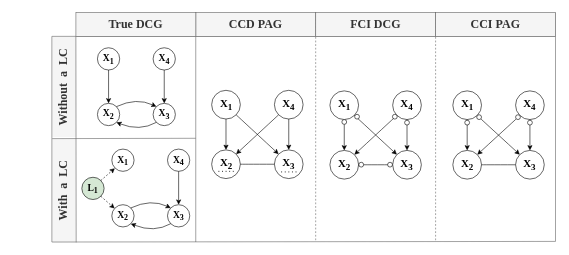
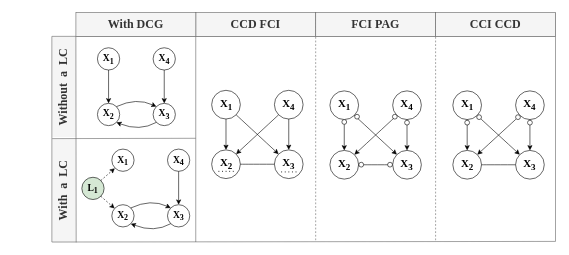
(136, 24) -> (136, 24)
(256, 24) -> (256, 24)
(376, 24) -> (376, 24)
(496, 24) -> (496, 24)
